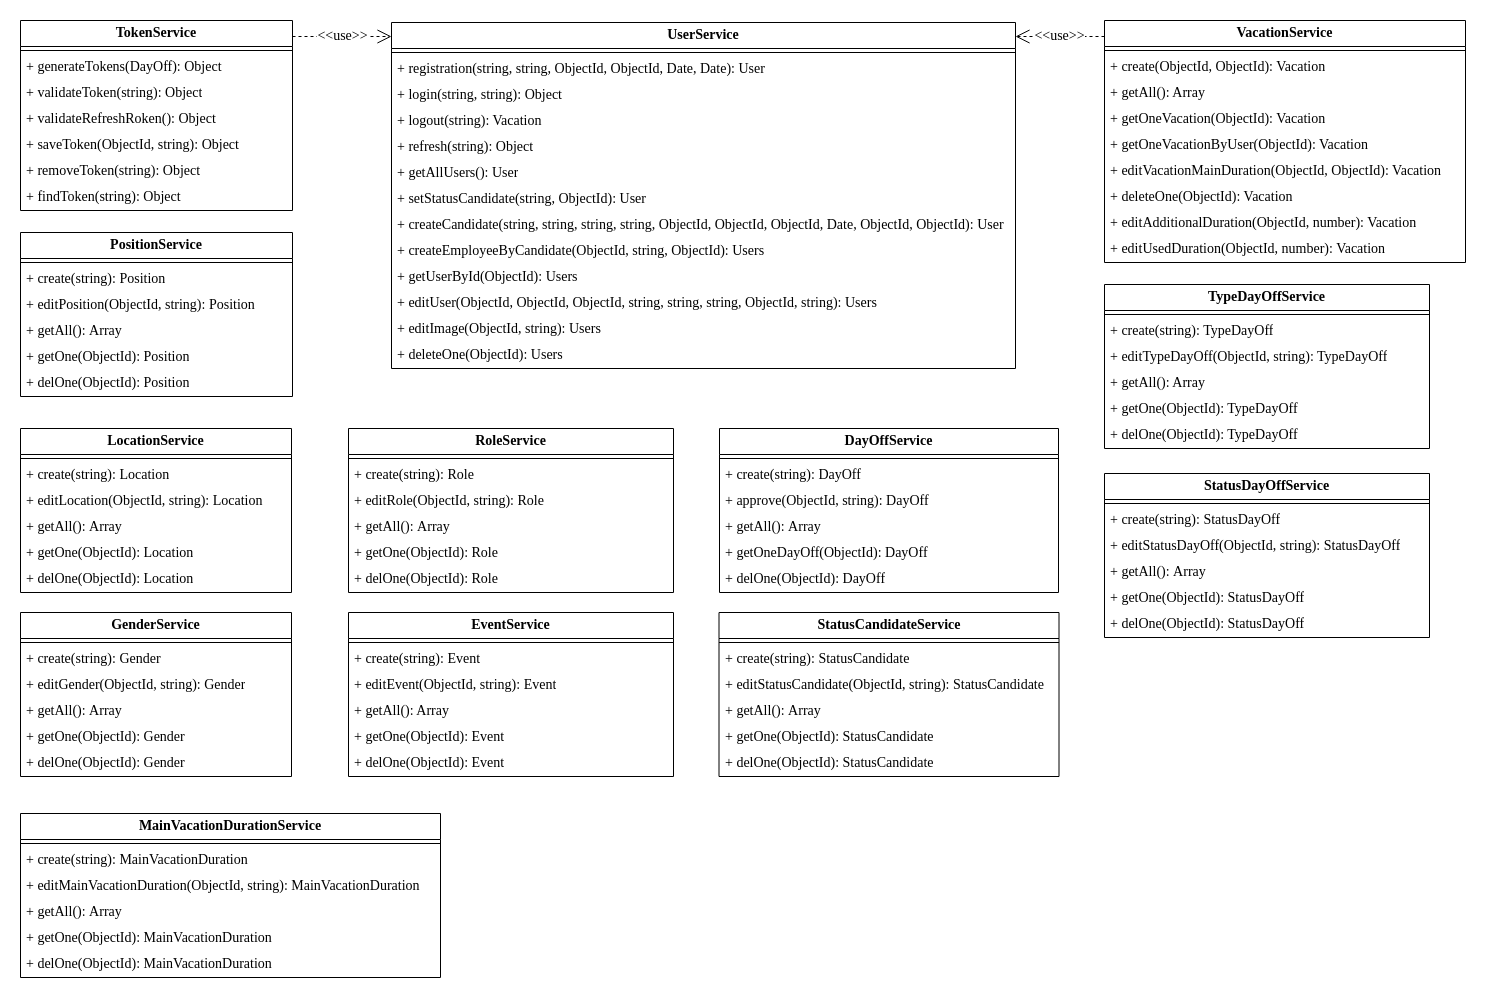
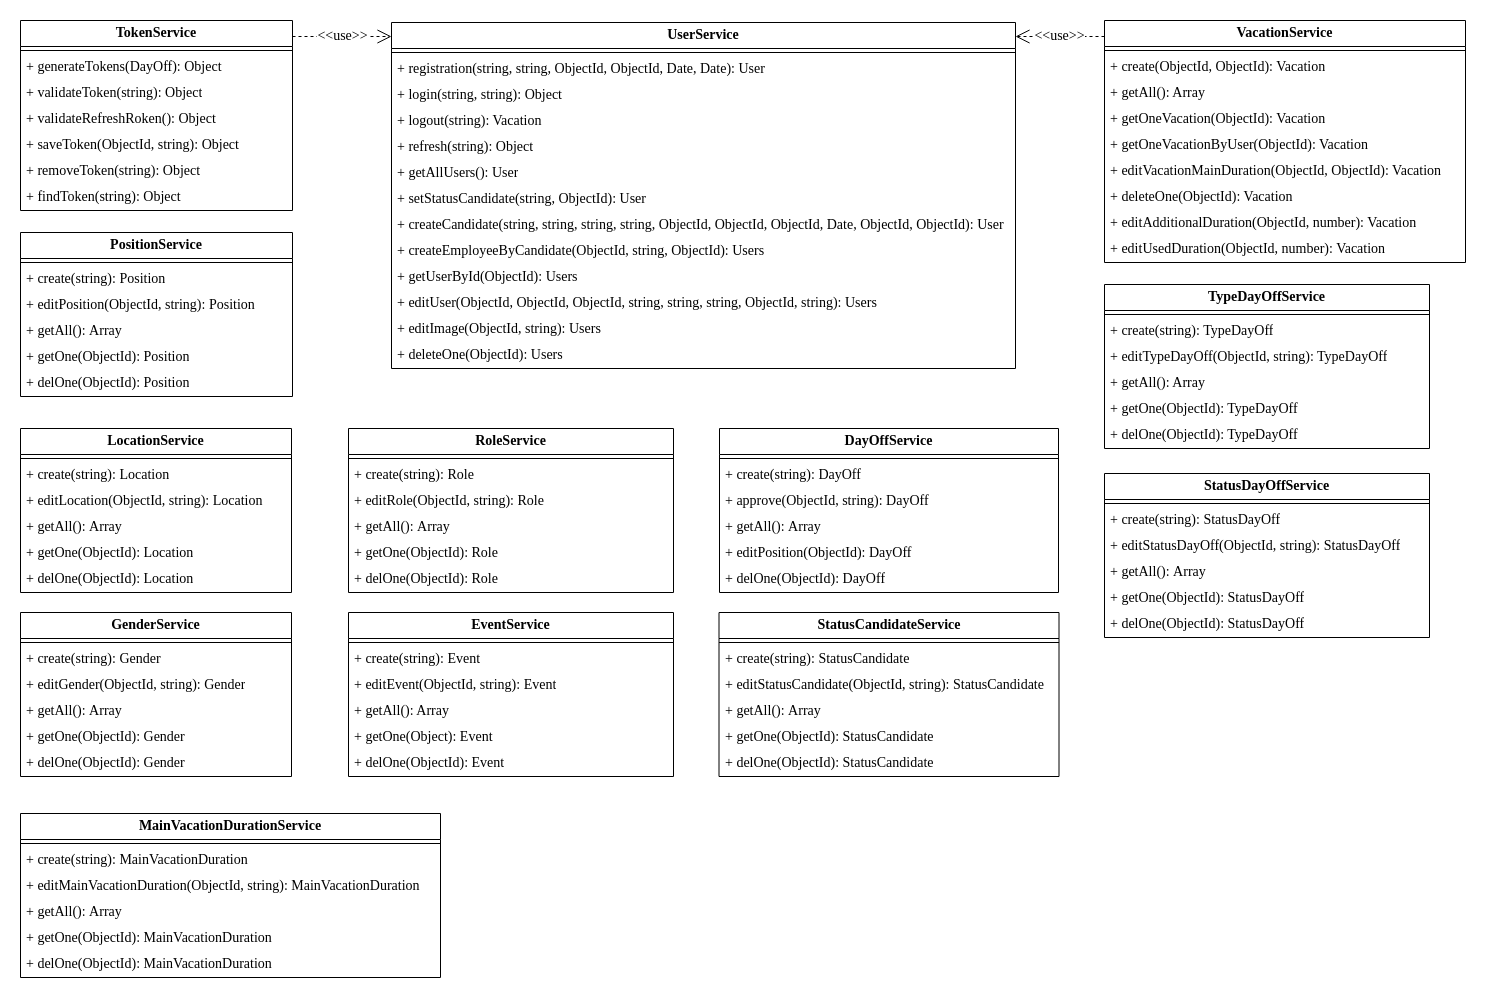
(847, 554) -> (842, 554)
(449, 738) -> (441, 738)
